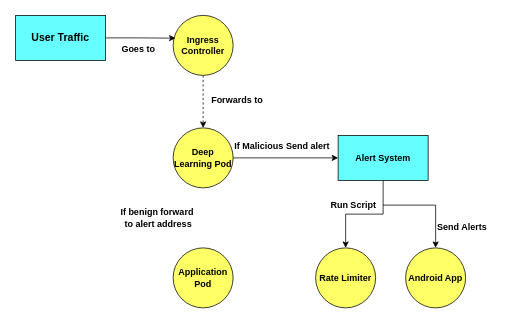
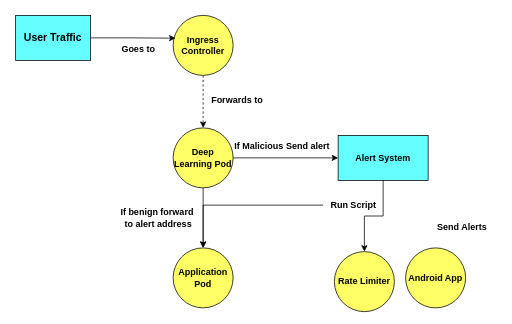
(60, 38) -> (53, 38)
none -> (203, 195)
(435, 223) -> (264, 205)
(345, 278) -> (364, 282)
